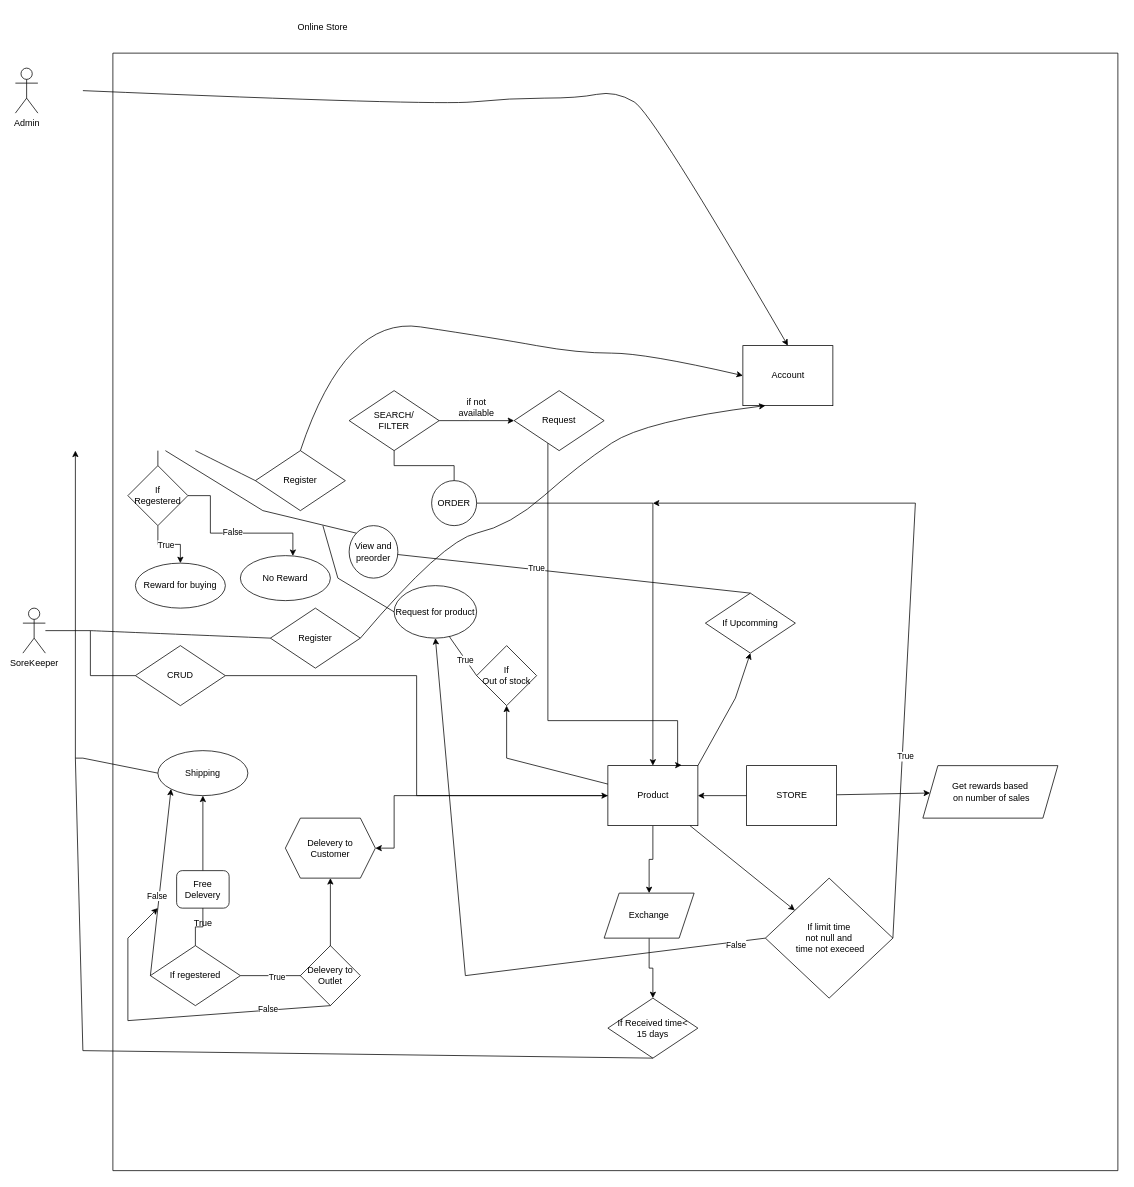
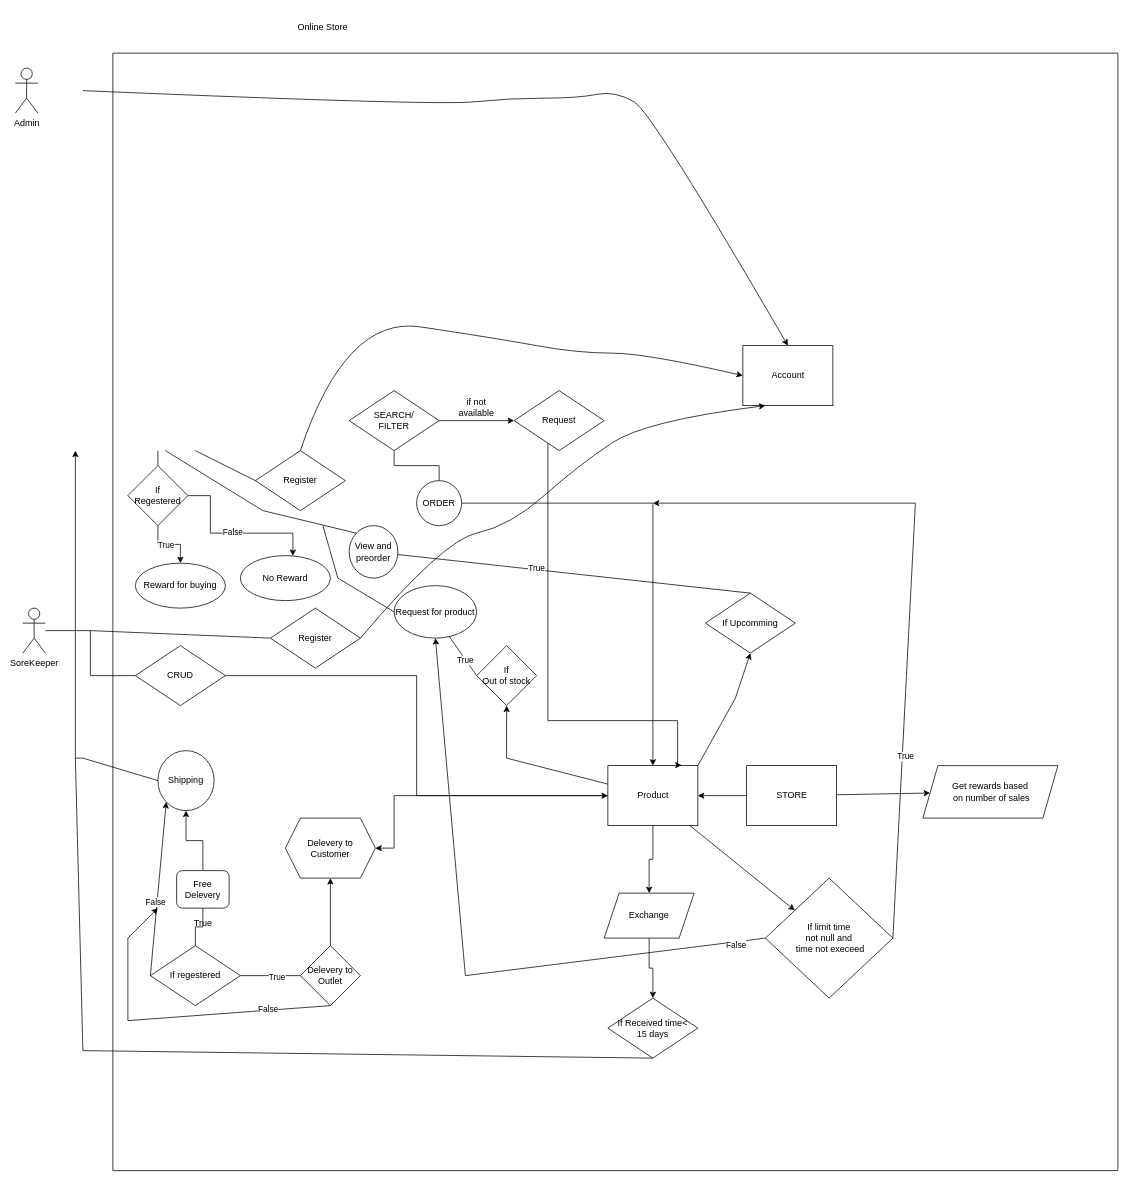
(454, 503) -> (439, 503)
(203, 773) -> (186, 780)
